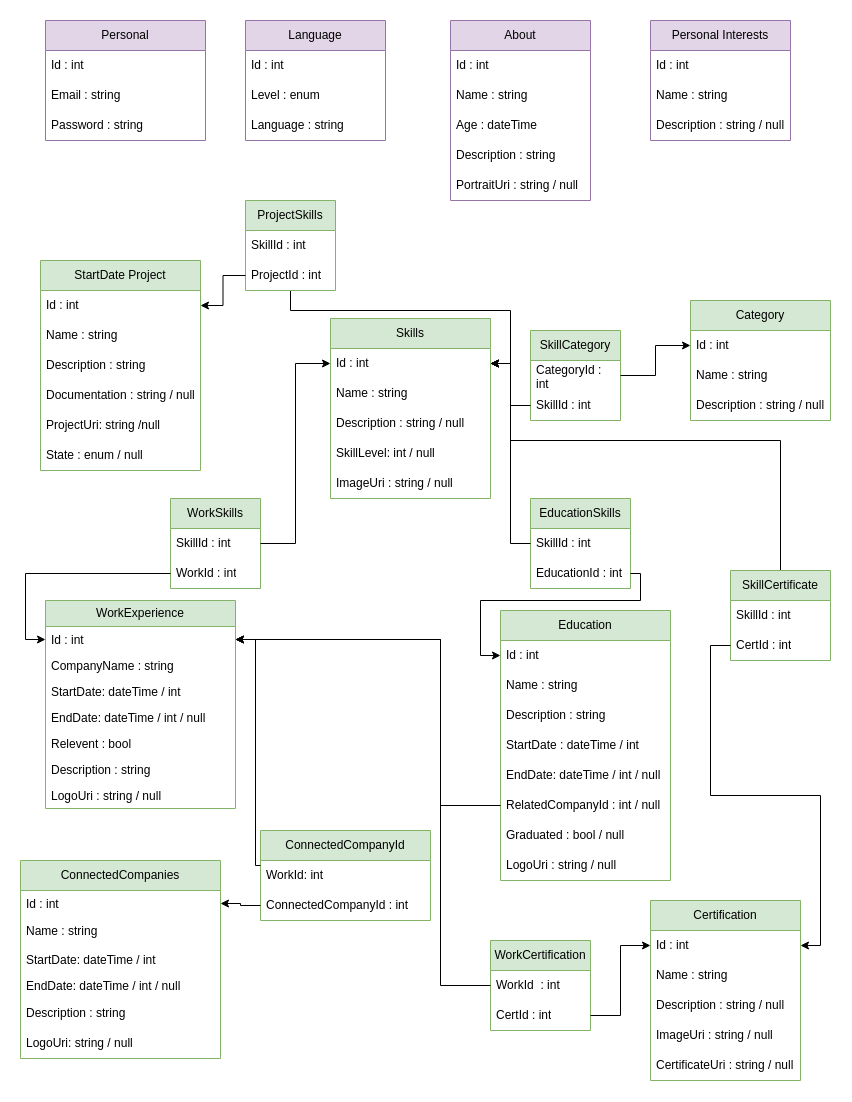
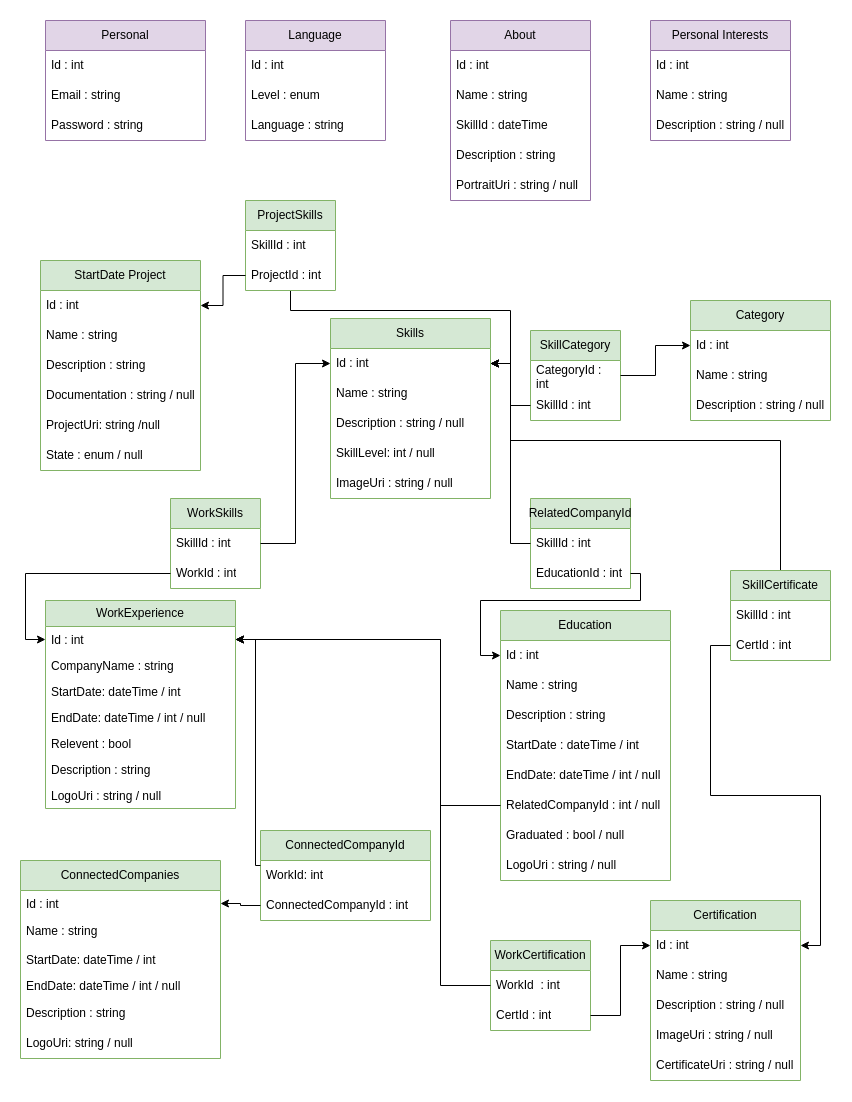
(497, 126) -> (506, 126)
(581, 514) -> (581, 514)
